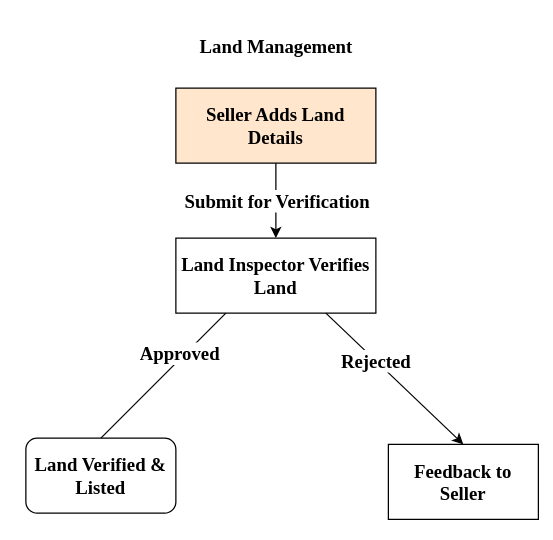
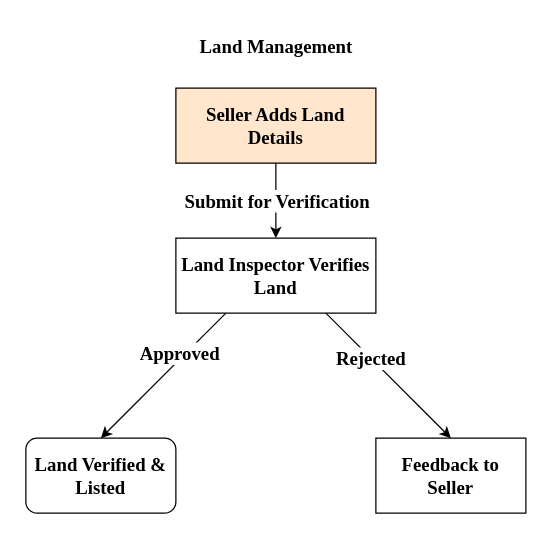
(105, 434) -> (108, 431)
(463, 482) -> (451, 476)
